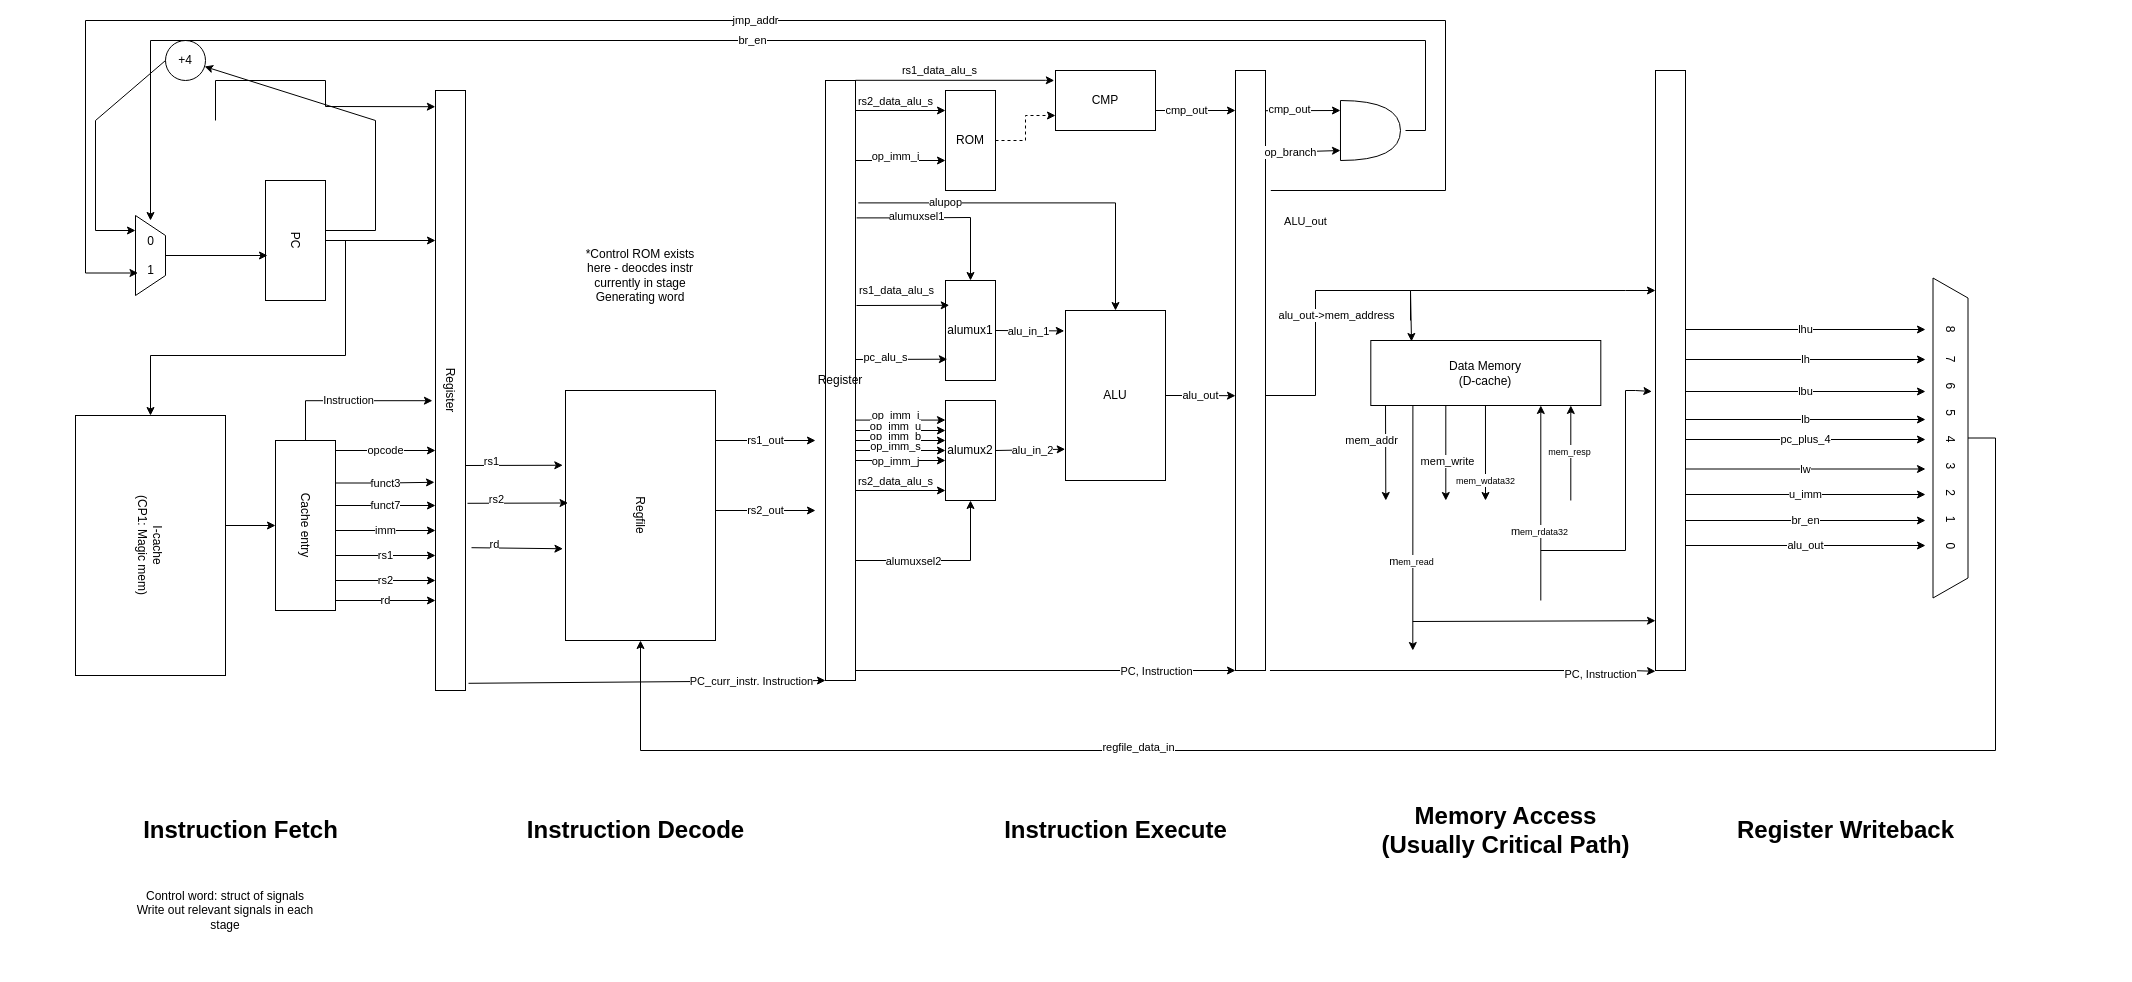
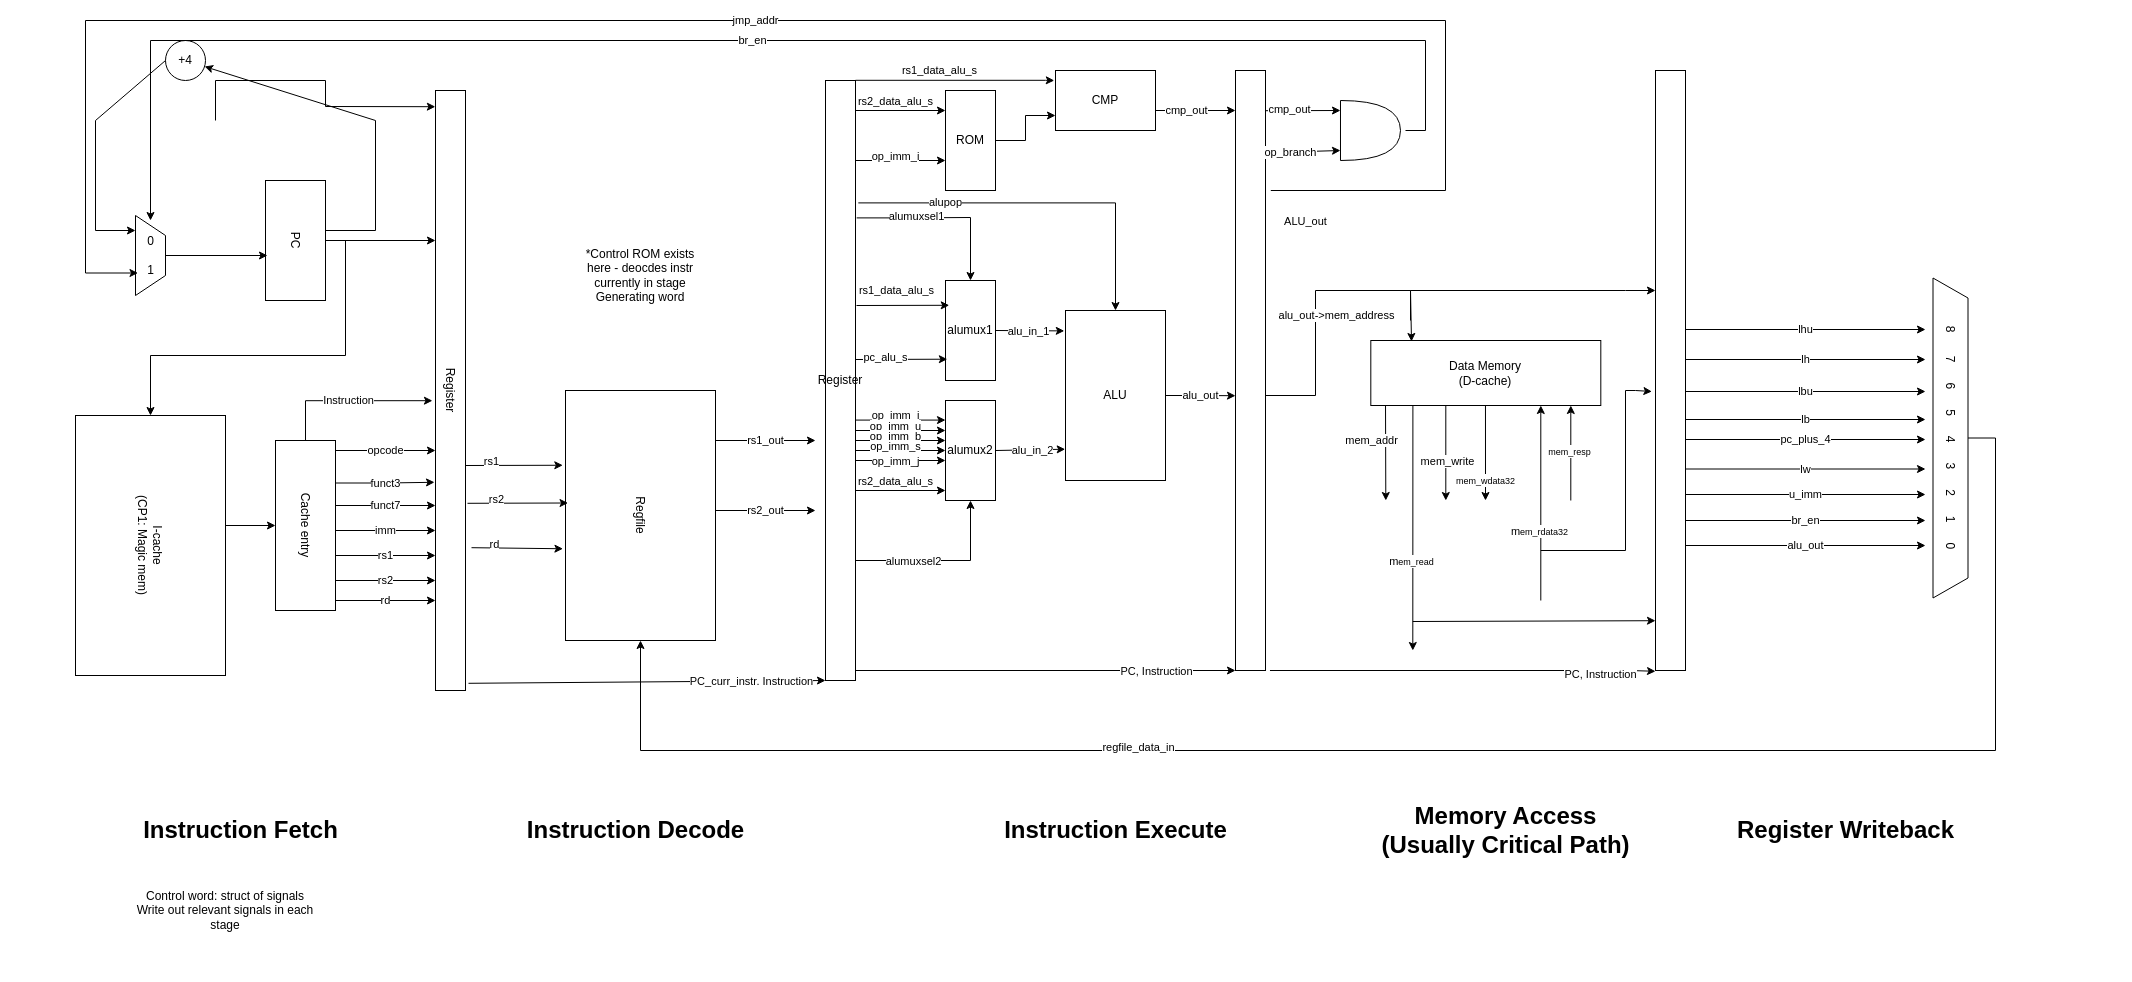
(1026, 132) -> (1026, 132)
